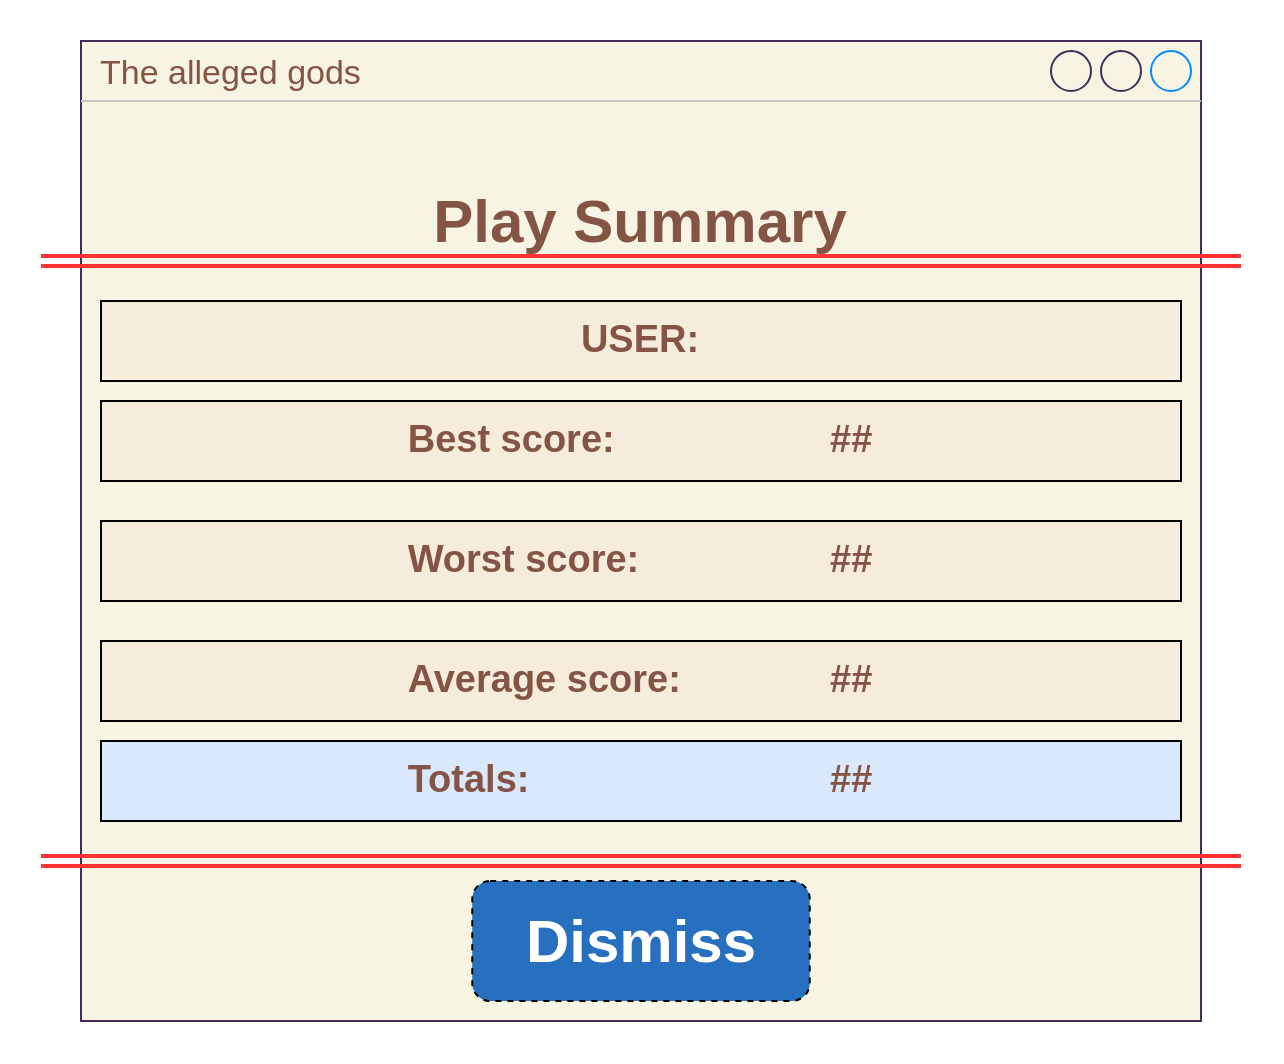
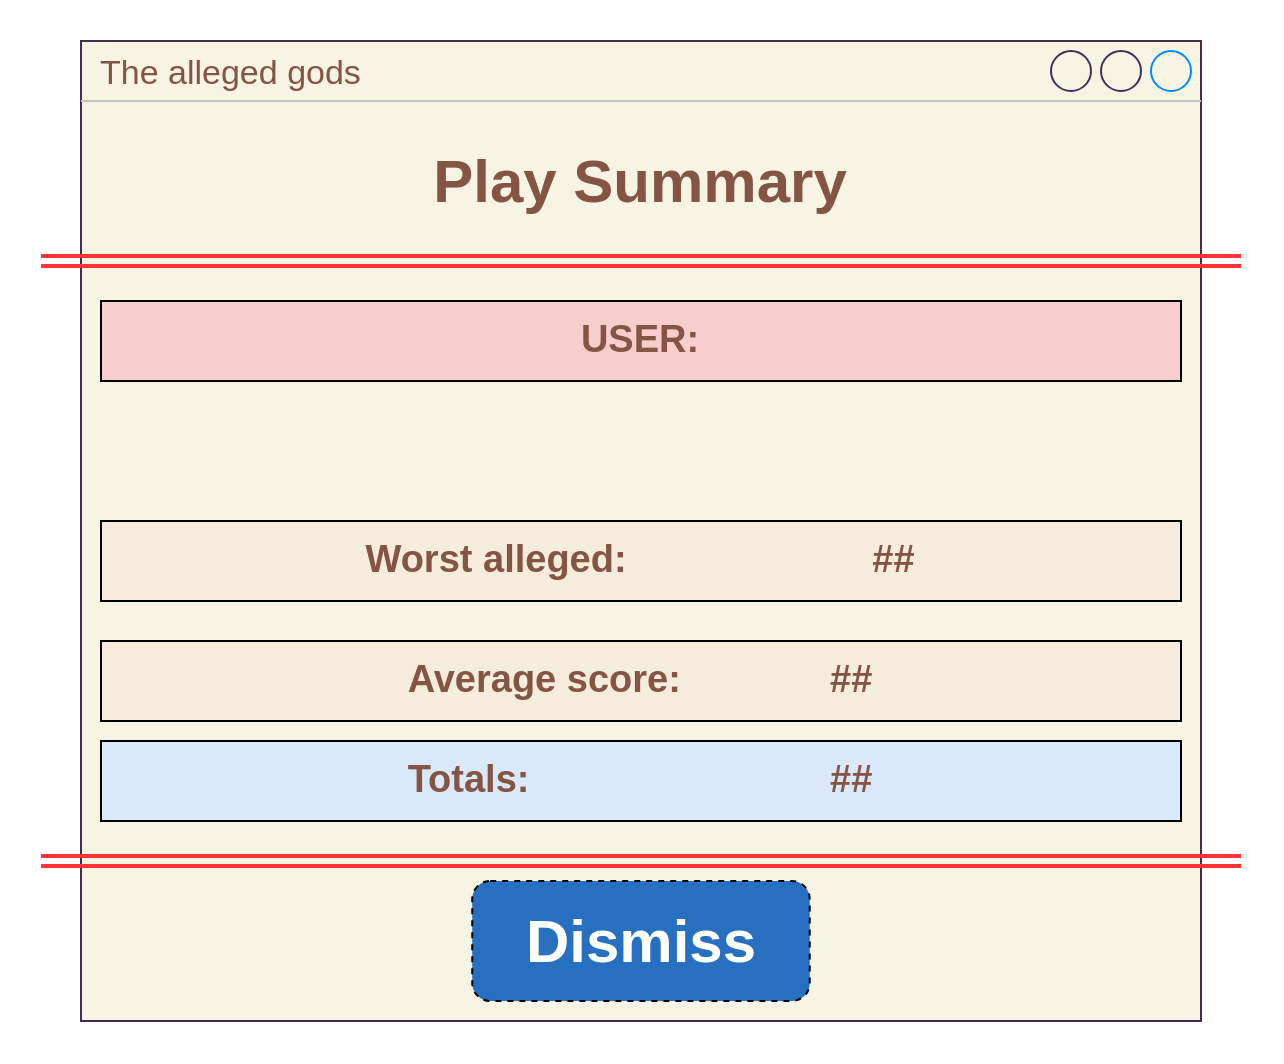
(641, 221) -> (641, 181)
(641, 341) -> (641, 341)
(641, 441) -> none
(641, 561) -> (641, 561)
